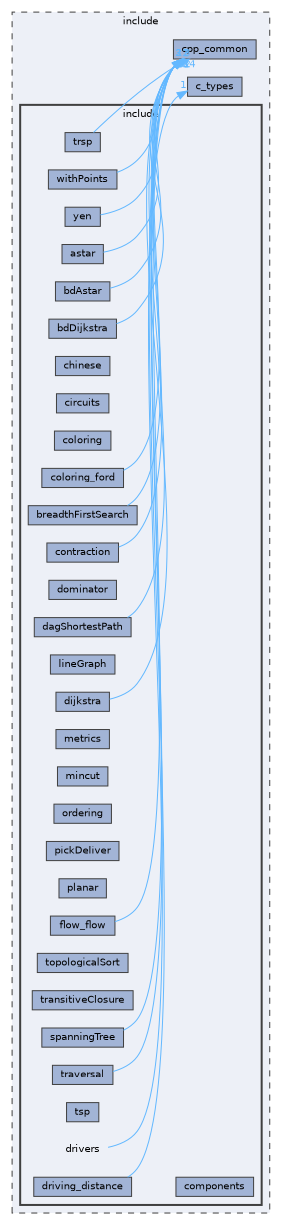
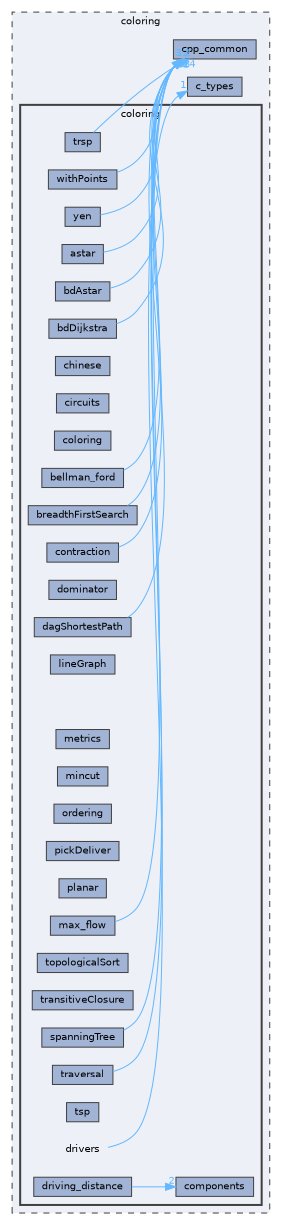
(141, 22) -> (141, 22)
(83, 478) -> (83, 478)
(157, 624) -> (149, 1187)
(83, 702) -> none
(83, 926) -> (83, 926)
